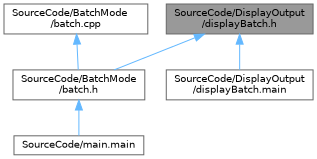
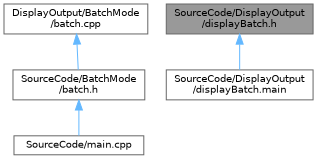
(76, 19) -> (76, 19)
(155, 54) -> none
(79, 145) -> (79, 145)
